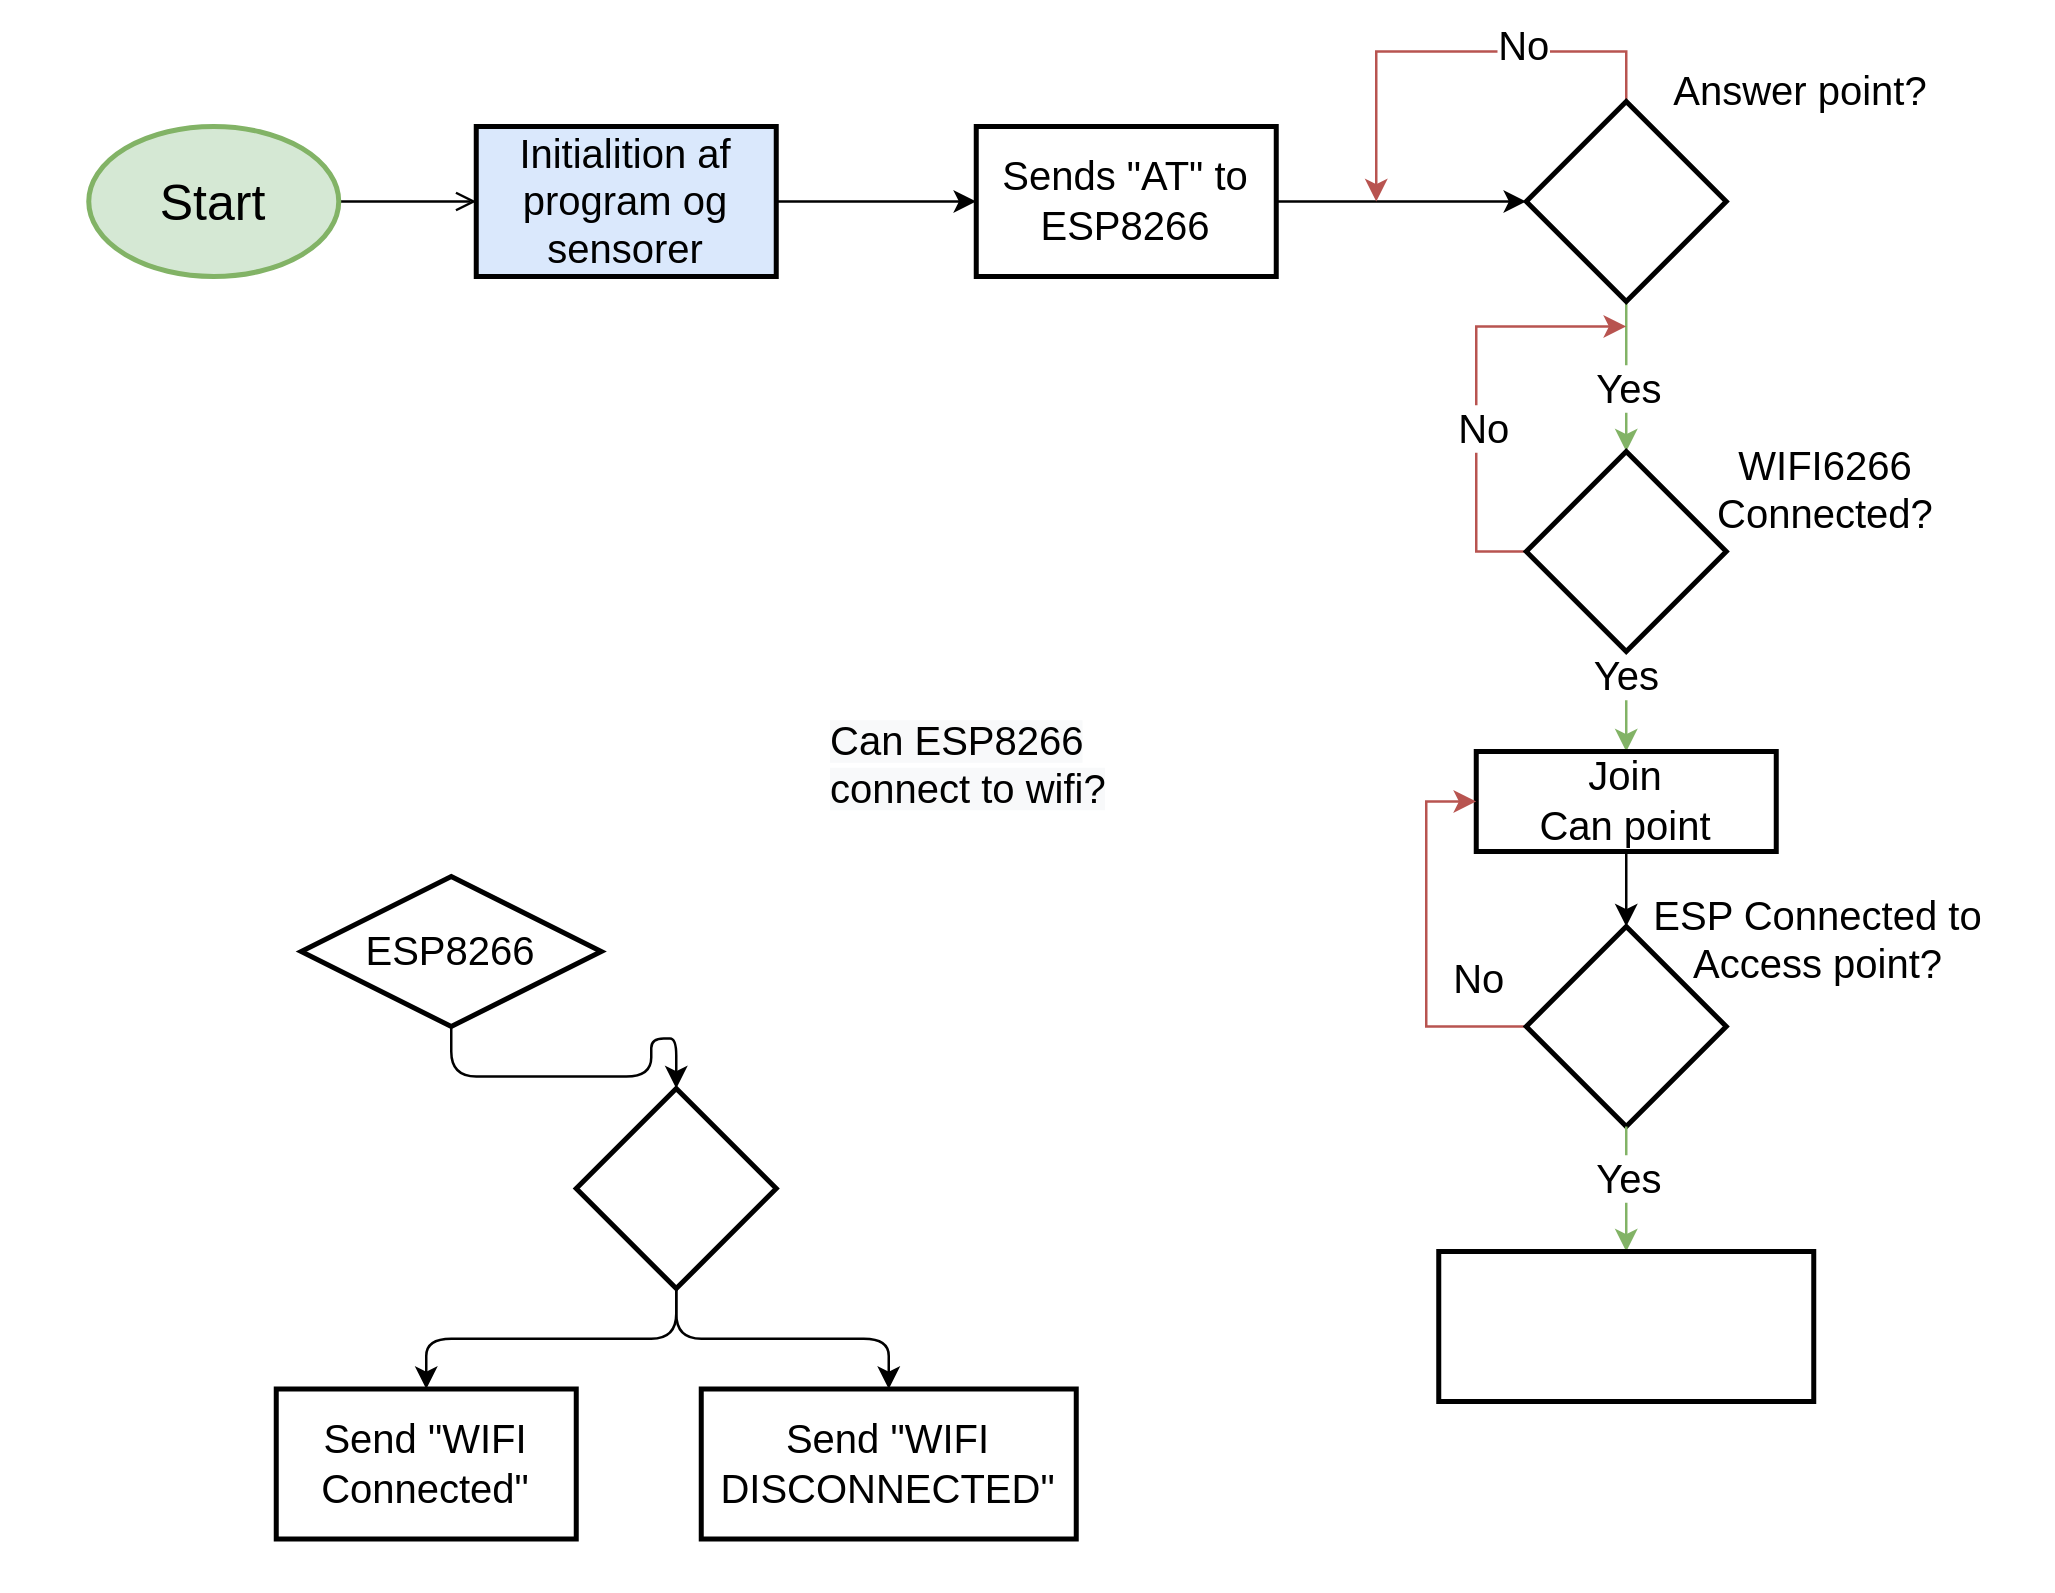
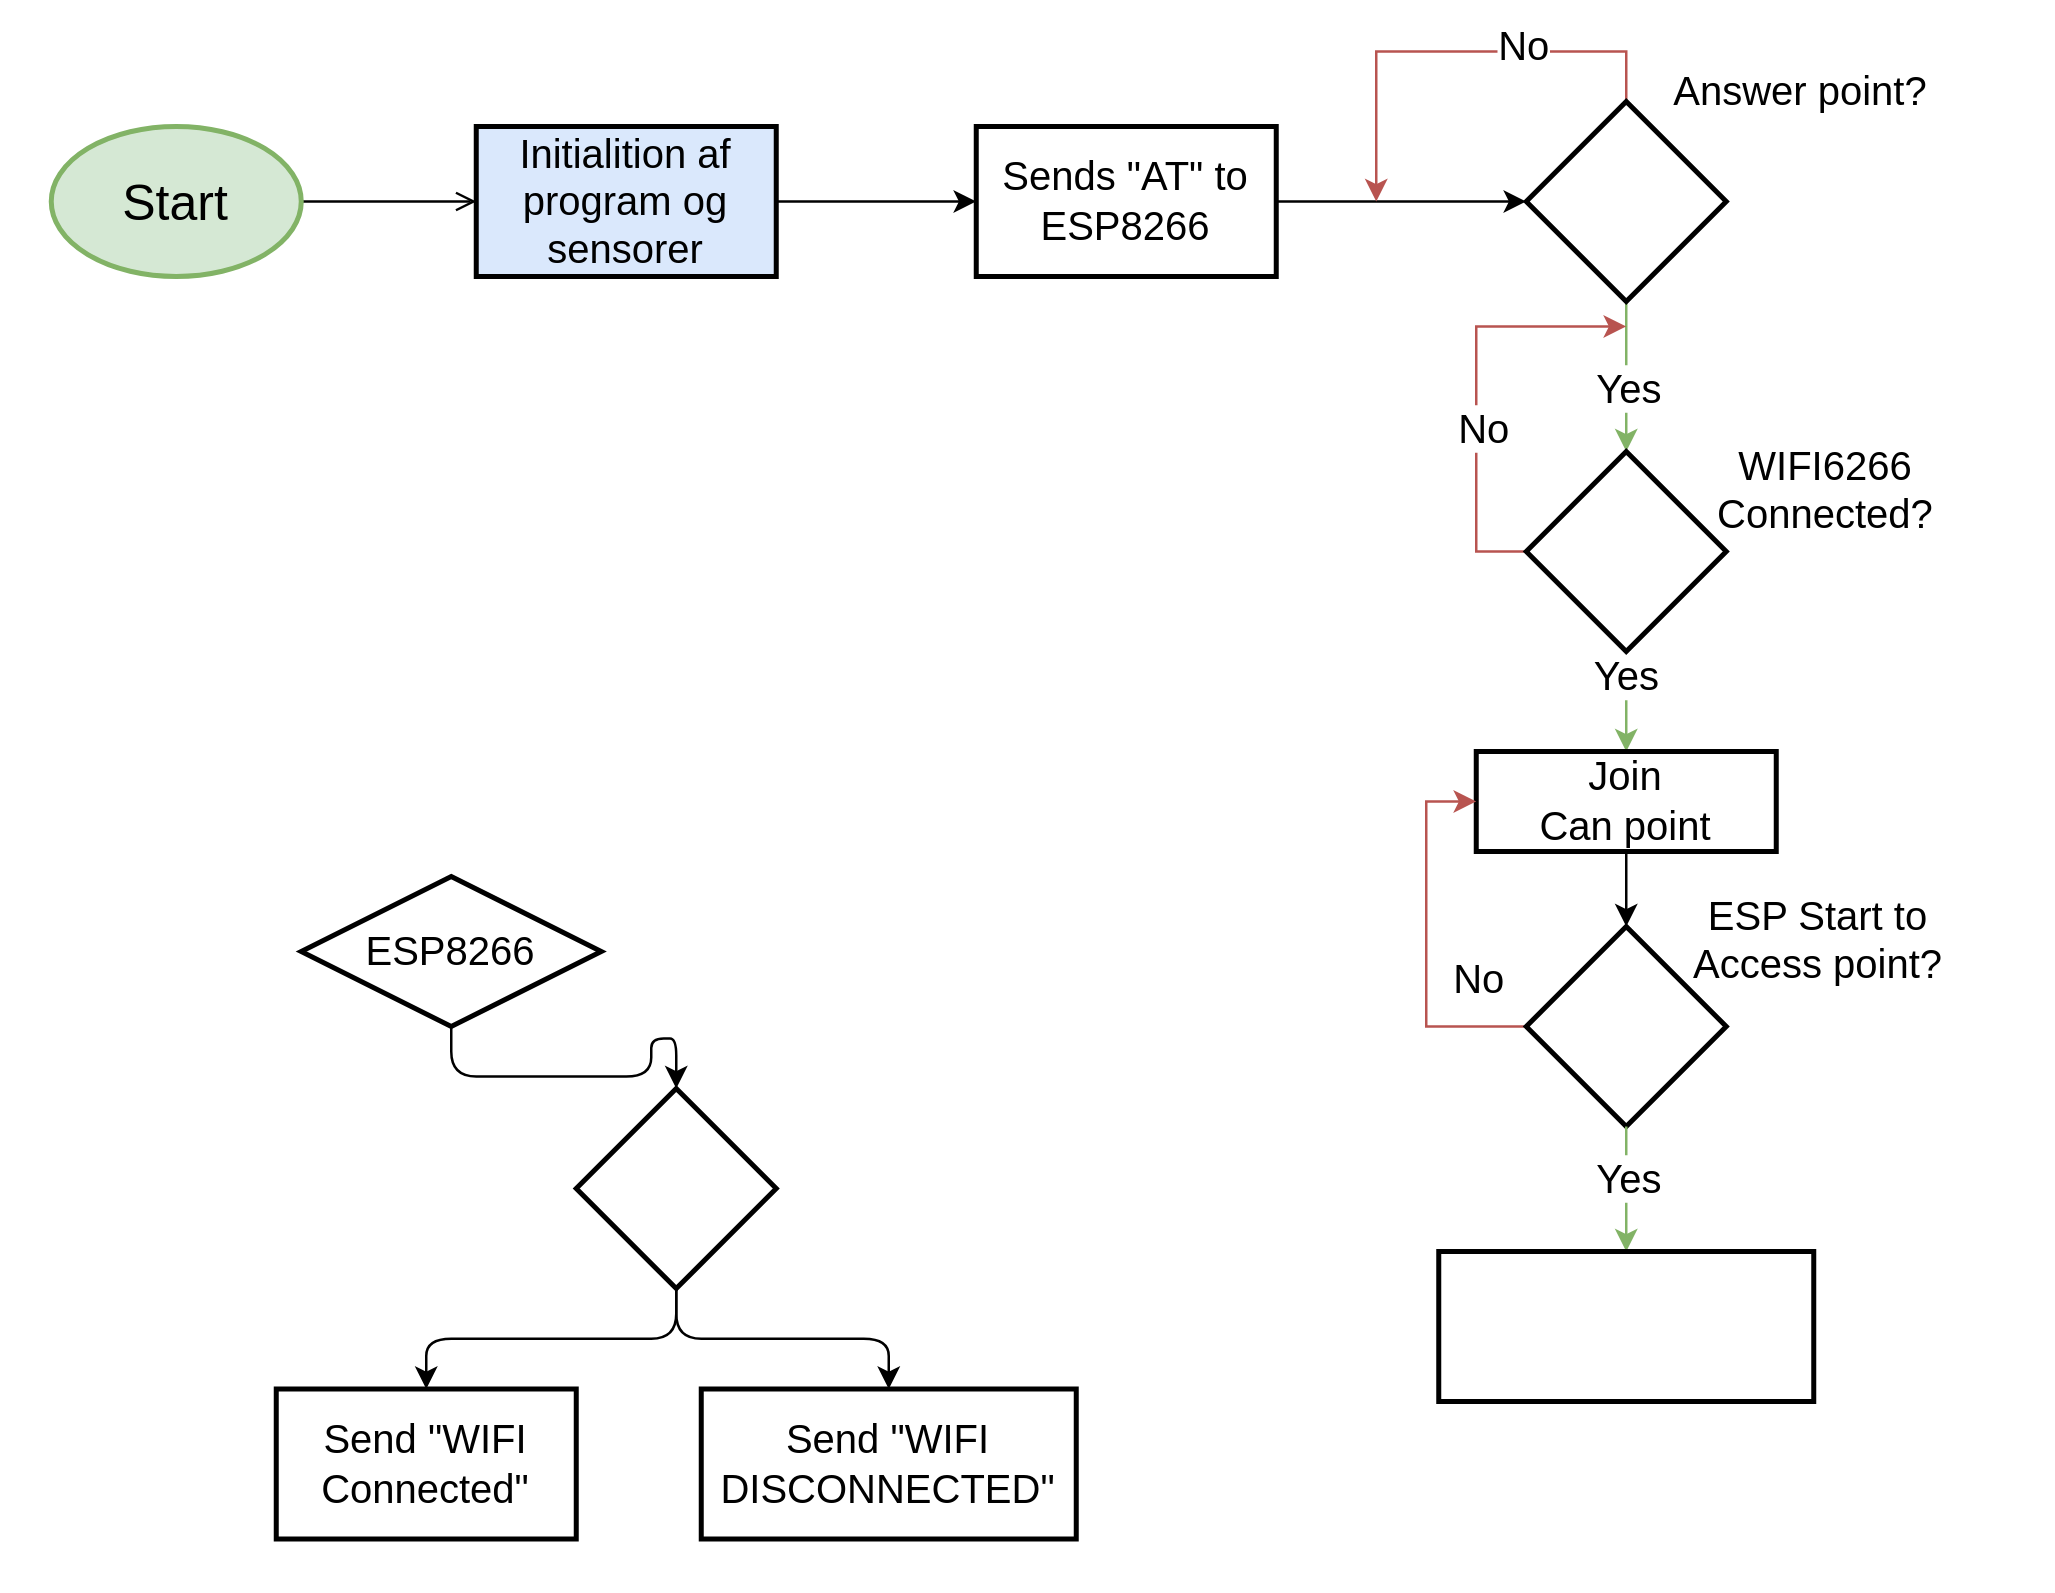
(214, 201) -> (176, 201)
(976, 764) -> none
(1819, 942) -> (1819, 942)
